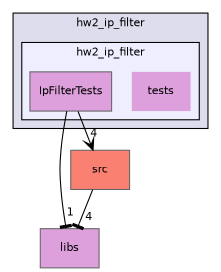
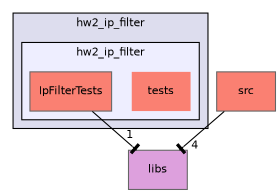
(71, 91) -> (71, 91)
(161, 91) -> (161, 91)
(84, 126) -> none
